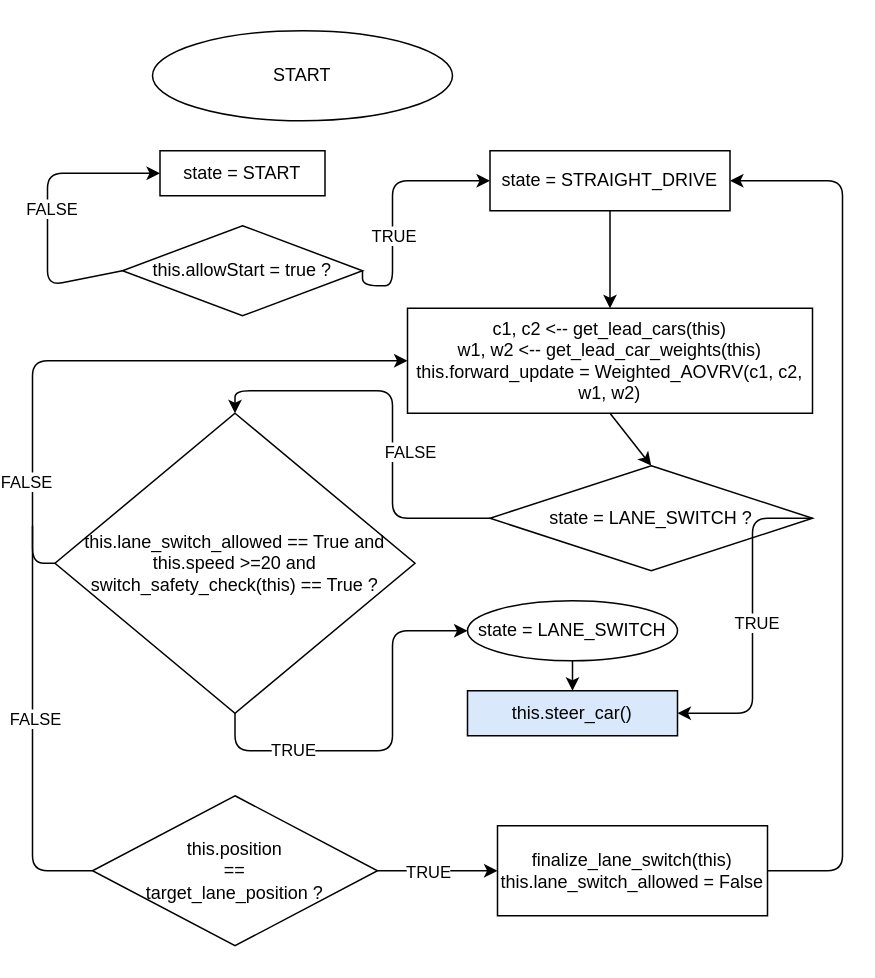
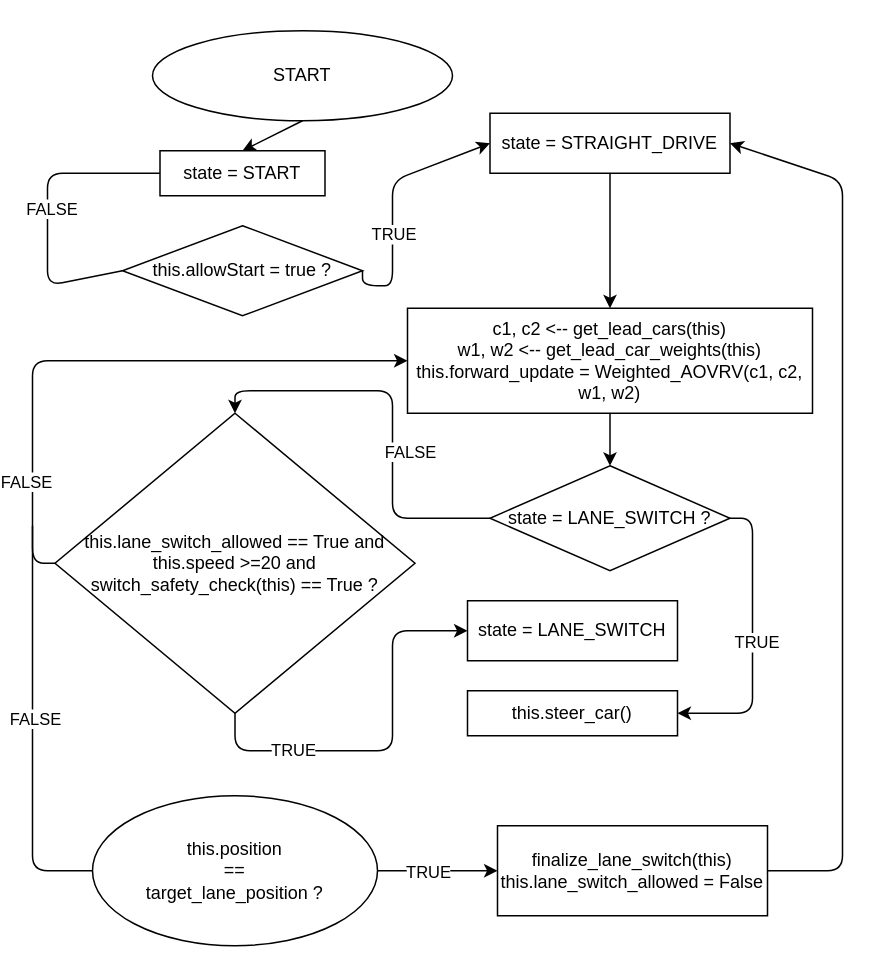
none -> (277, 133)
(148, 173) -> (153, 173)
(610, 181) -> (610, 143)
(651, 518) -> (610, 518)
(572, 631) -> (572, 631)
(572, 671) -> none
(572, 713) -> (572, 713)
(235, 871) -> (235, 871)
